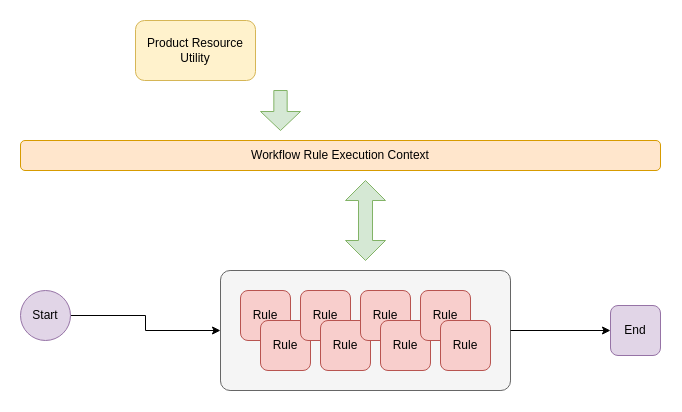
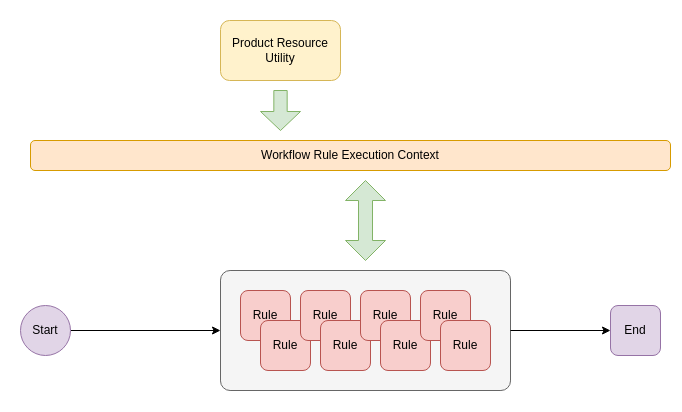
(196, 51) -> (281, 51)
(341, 156) -> (351, 156)
(46, 316) -> (46, 331)
